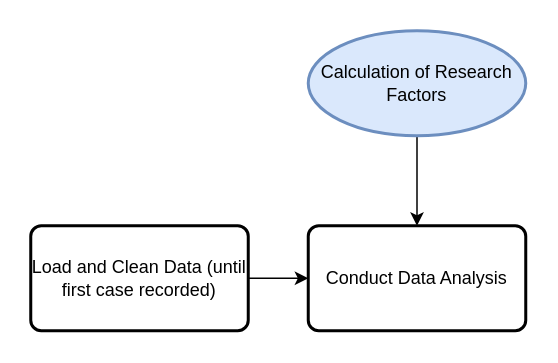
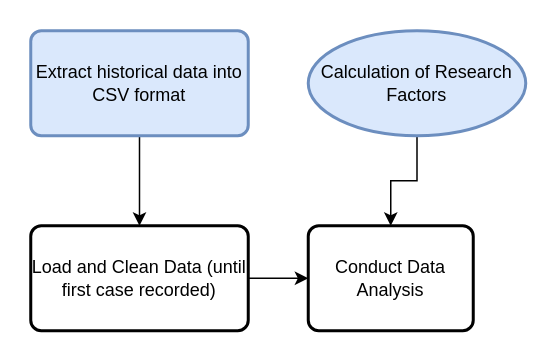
none -> (140, 83)
none -> (140, 176)
(417, 278) -> (391, 278)
